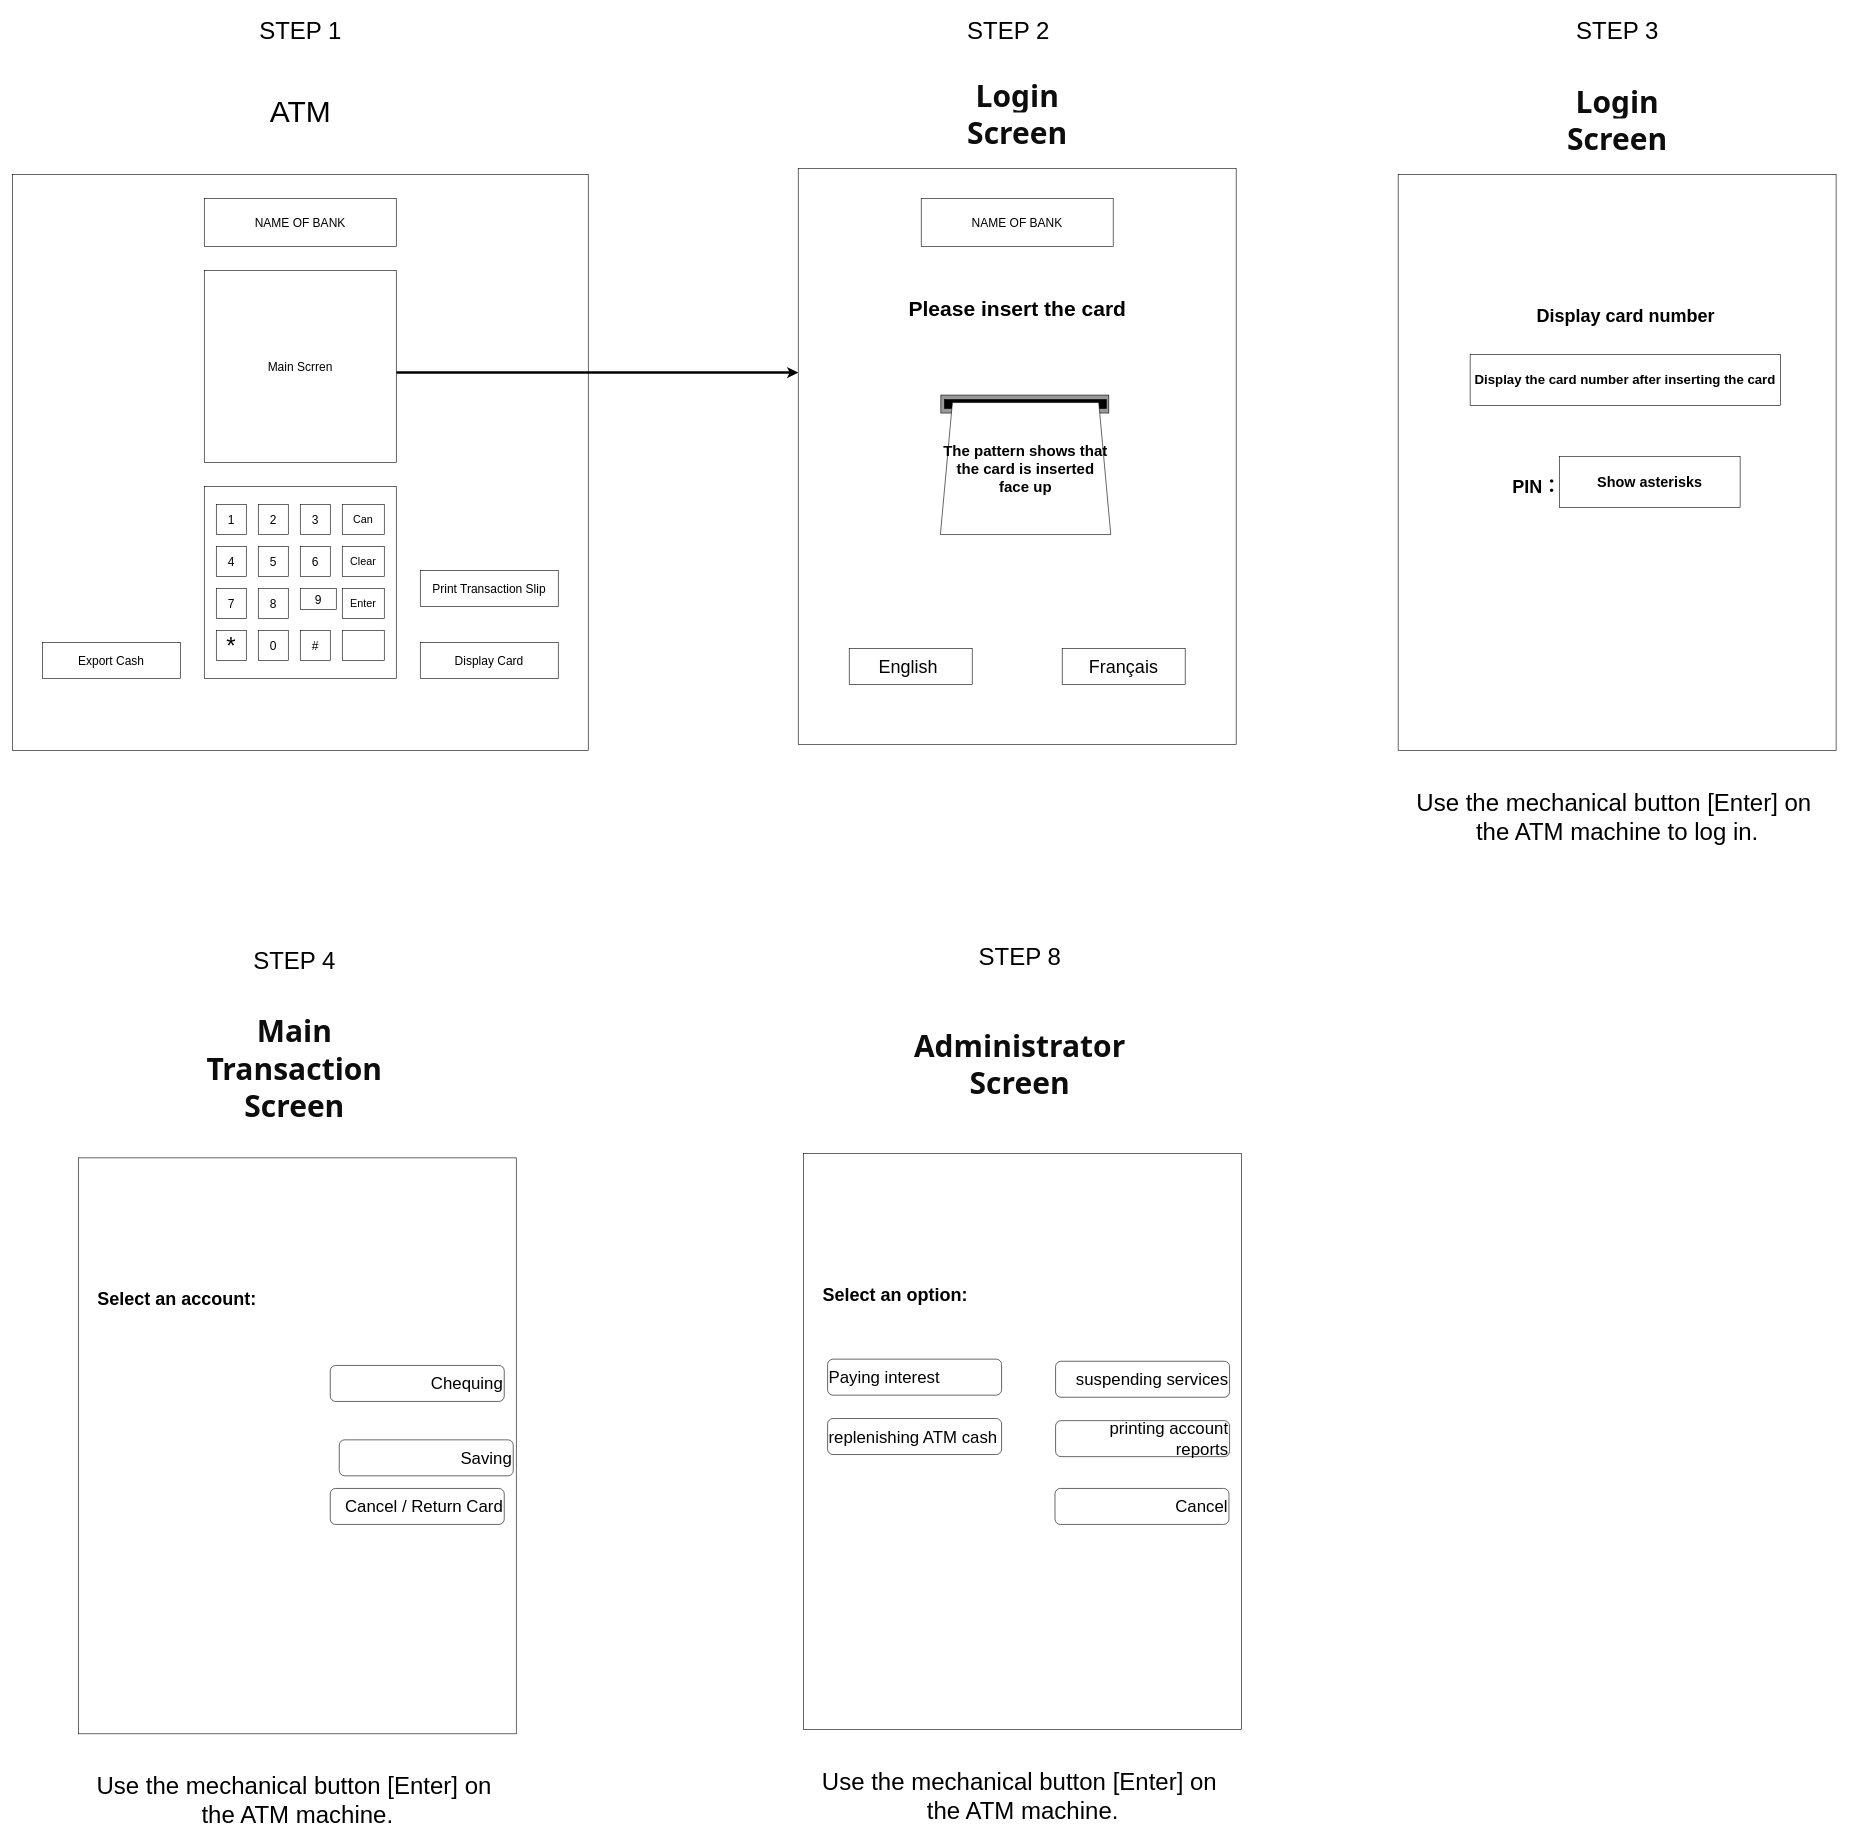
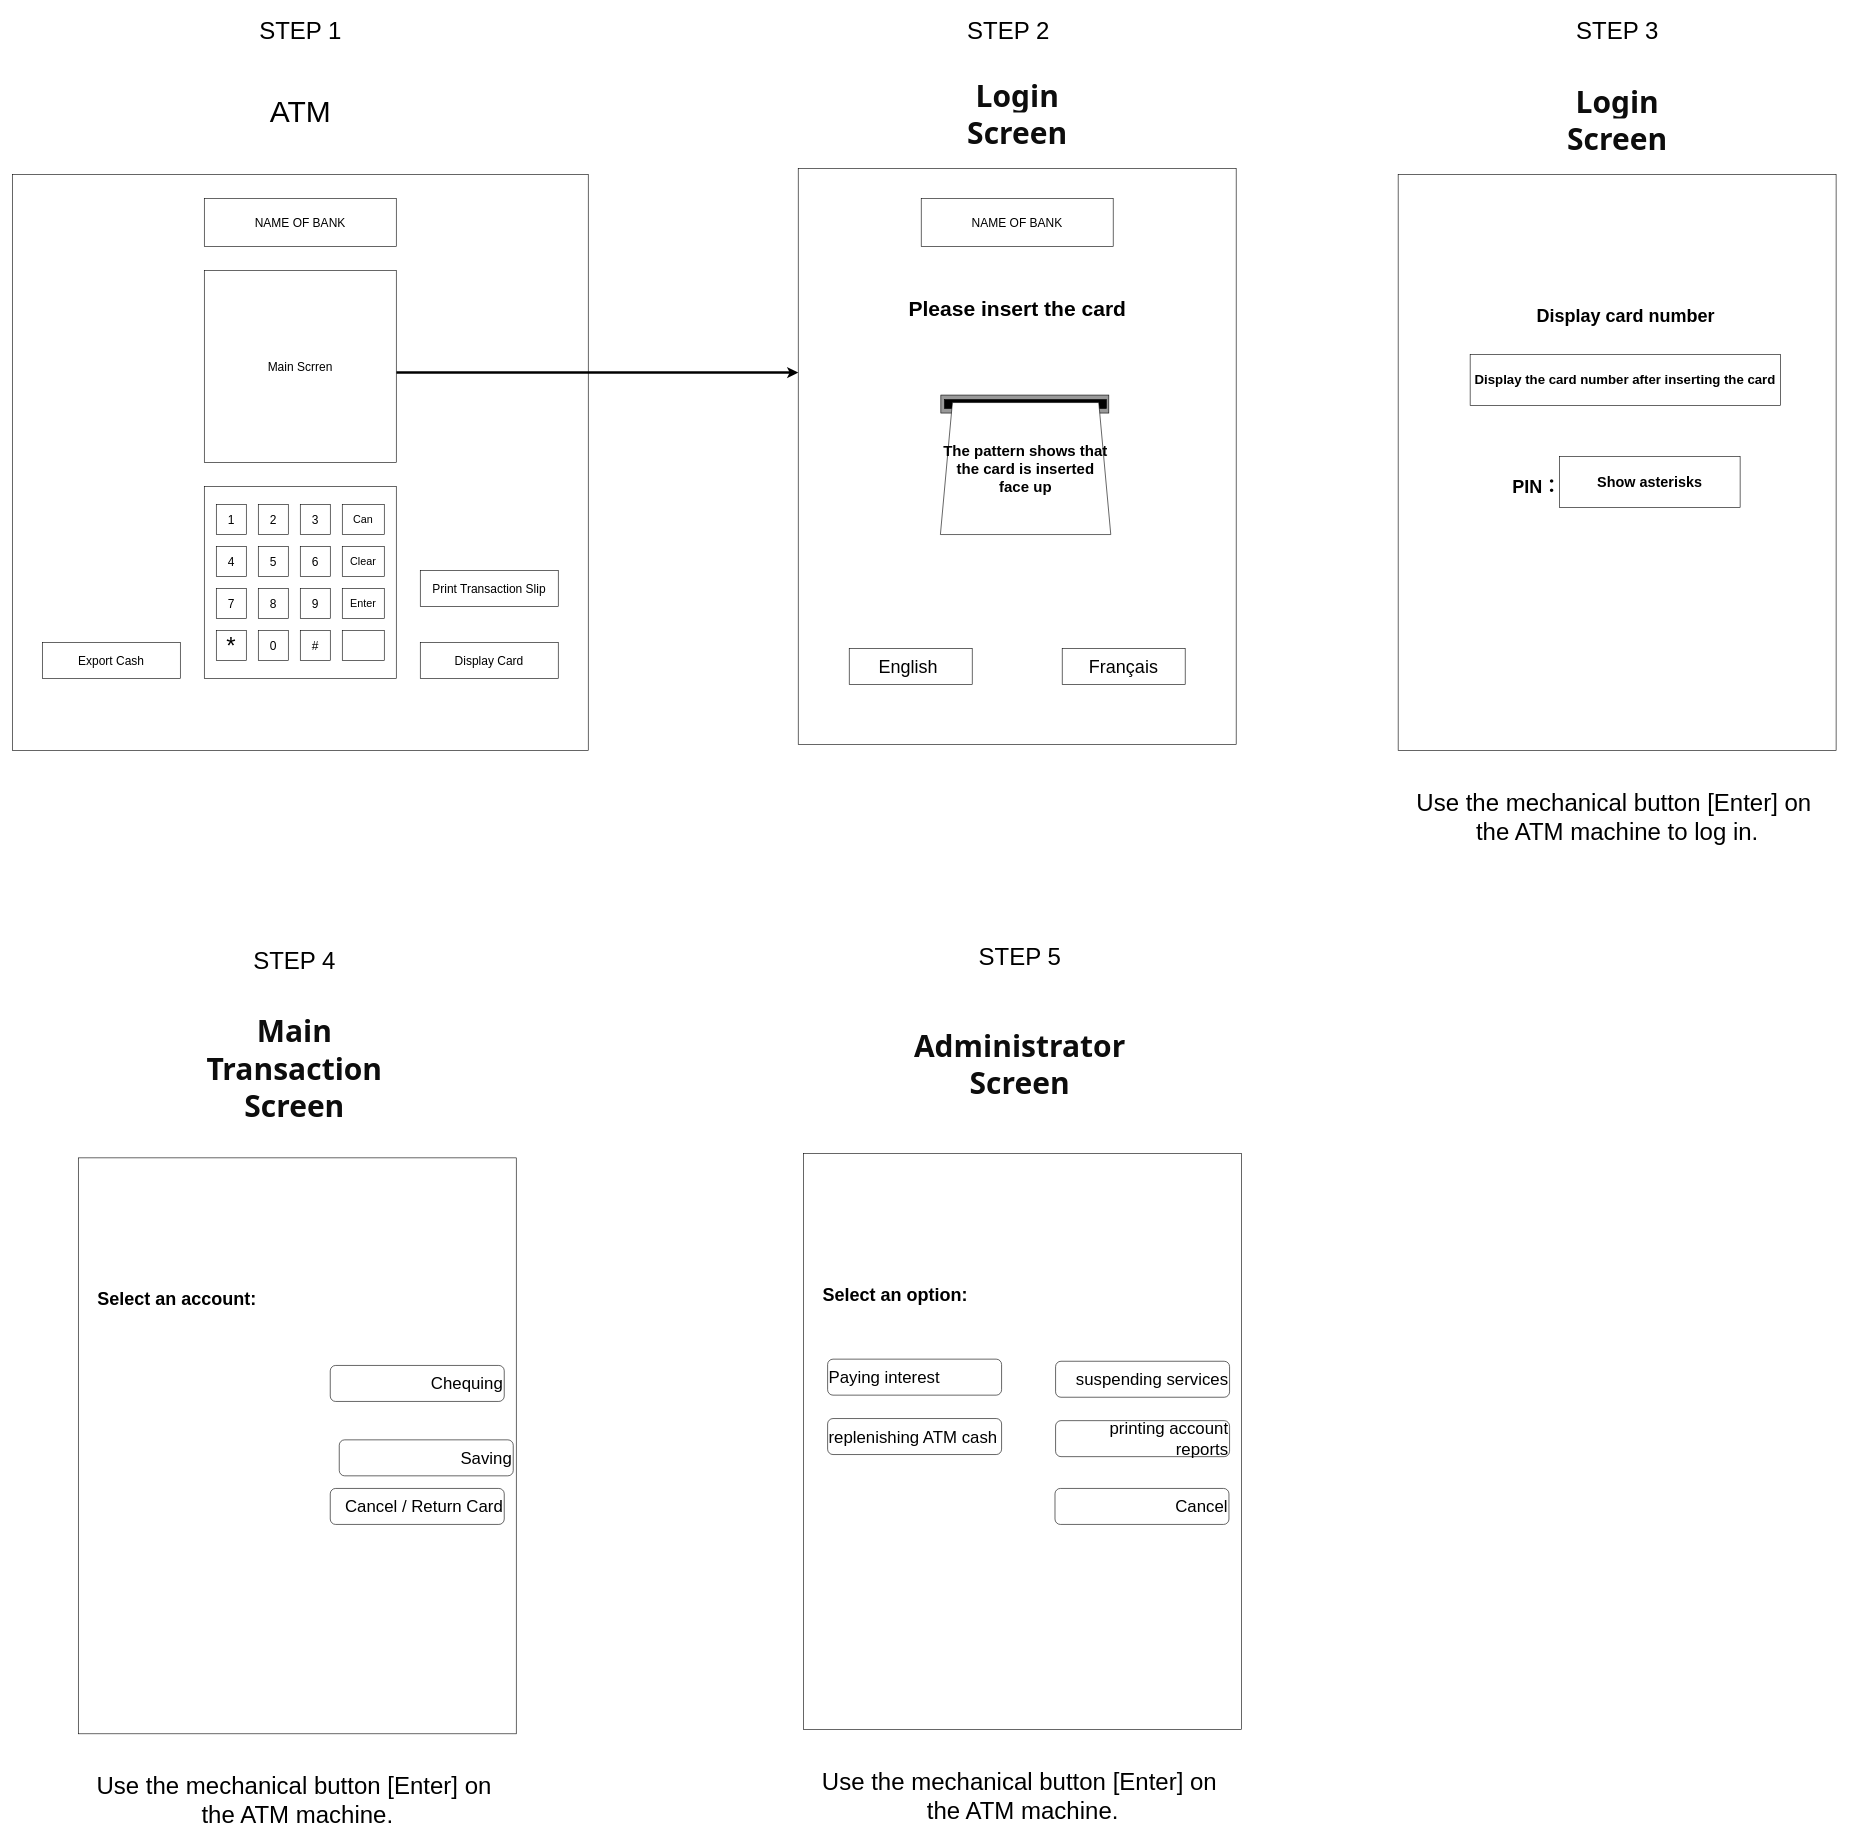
(318, 599) -> (315, 603)
(1020, 956) -> (1020, 956)
